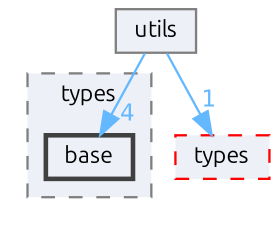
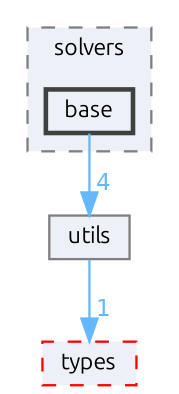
(126, 89) -> (89, 166)
(89, 95) -> (89, 49)
